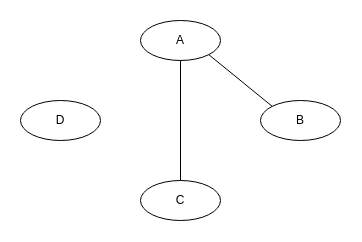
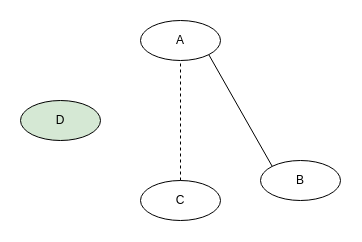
(181, 120) -> (181, 120)
(61, 121) -> (61, 121)
(301, 121) -> (301, 181)
